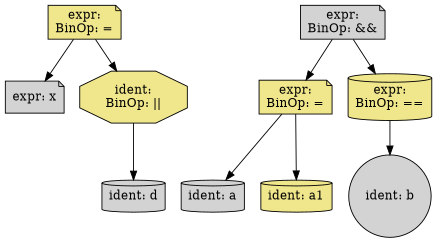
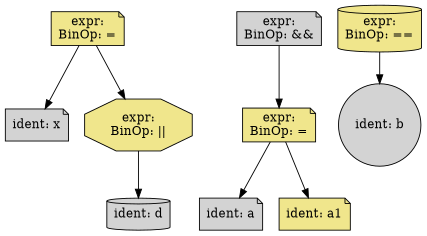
(362, 53) -> none
(35, 97) -> (37, 125)
(134, 97) -> (138, 125)
(213, 196) -> (231, 214)
(296, 196) -> (315, 214)
